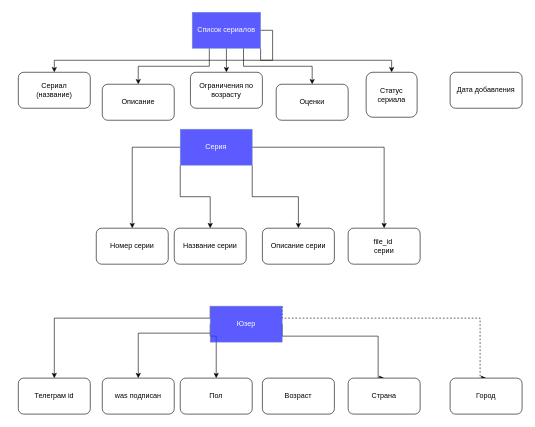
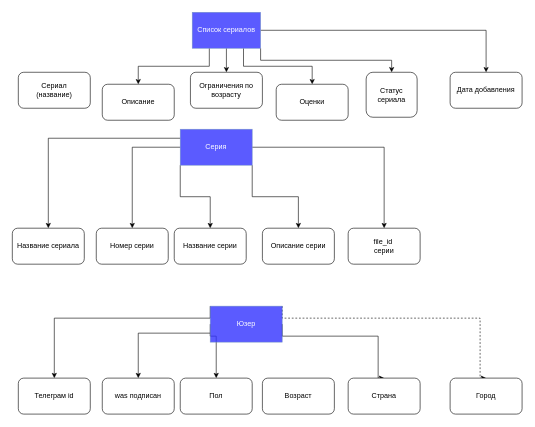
(273, 42) -> (485, 30)
none -> (48, 138)
none -> (48, 246)
